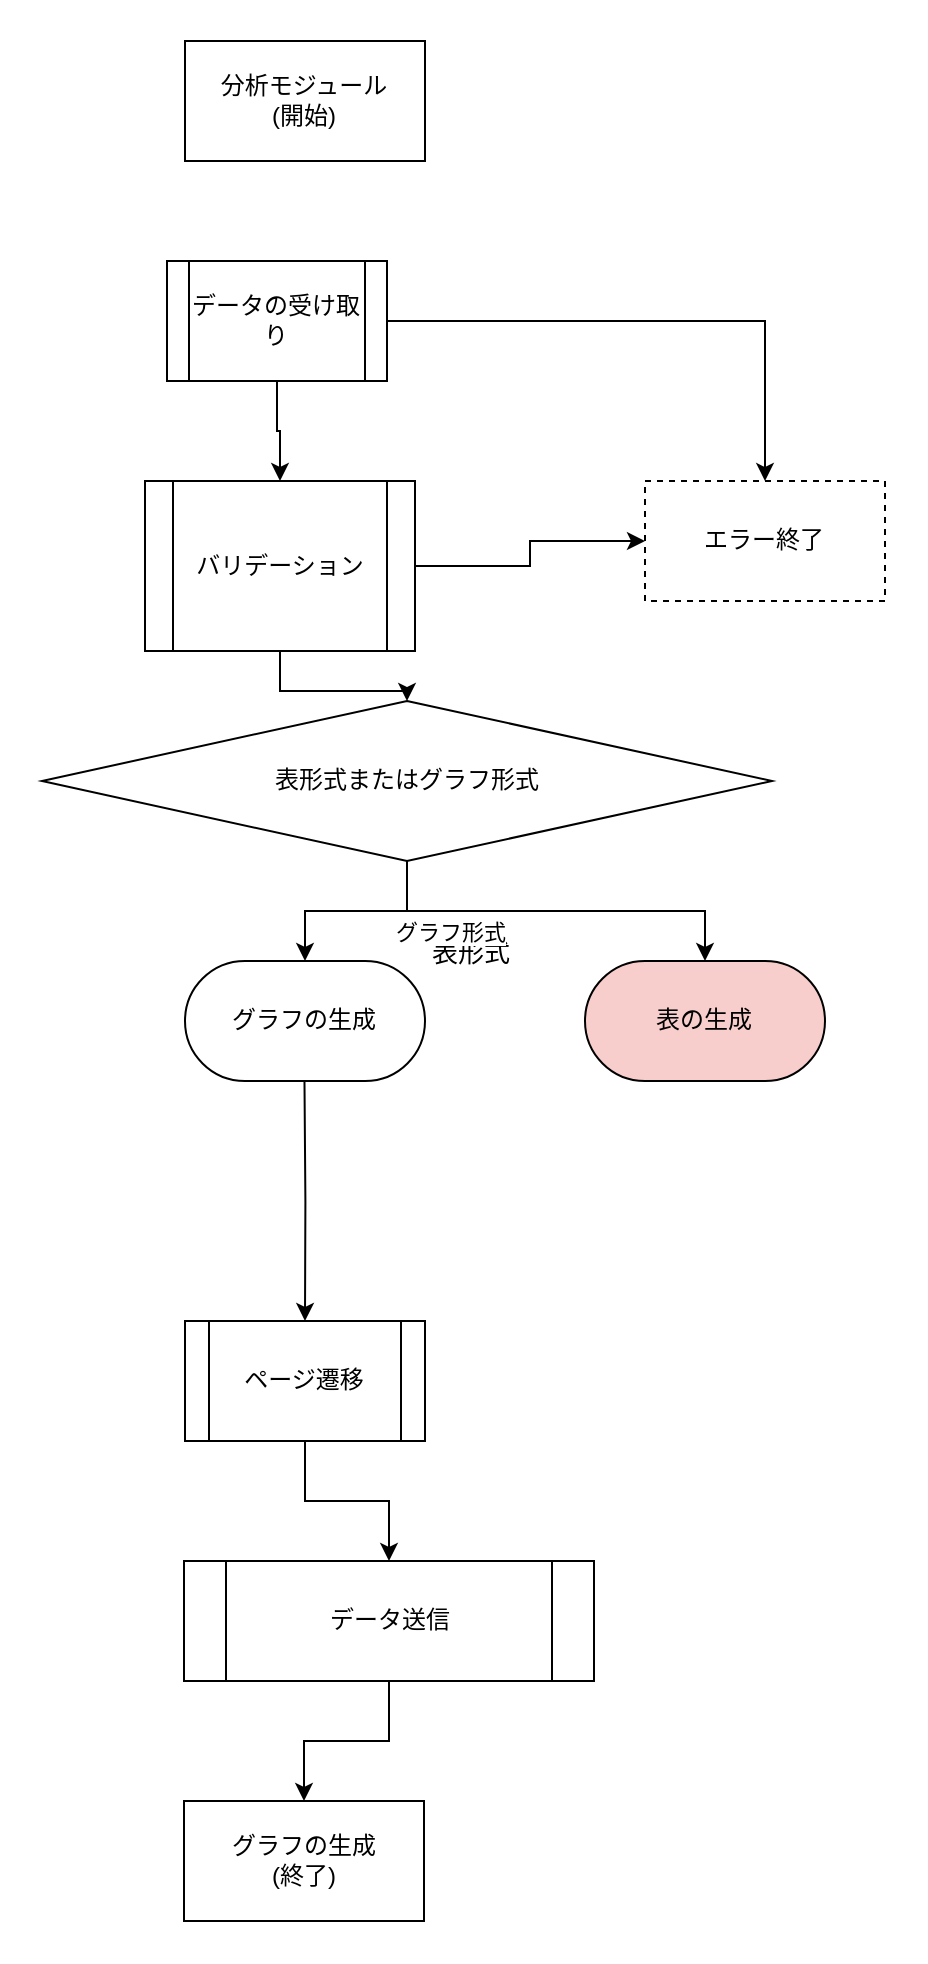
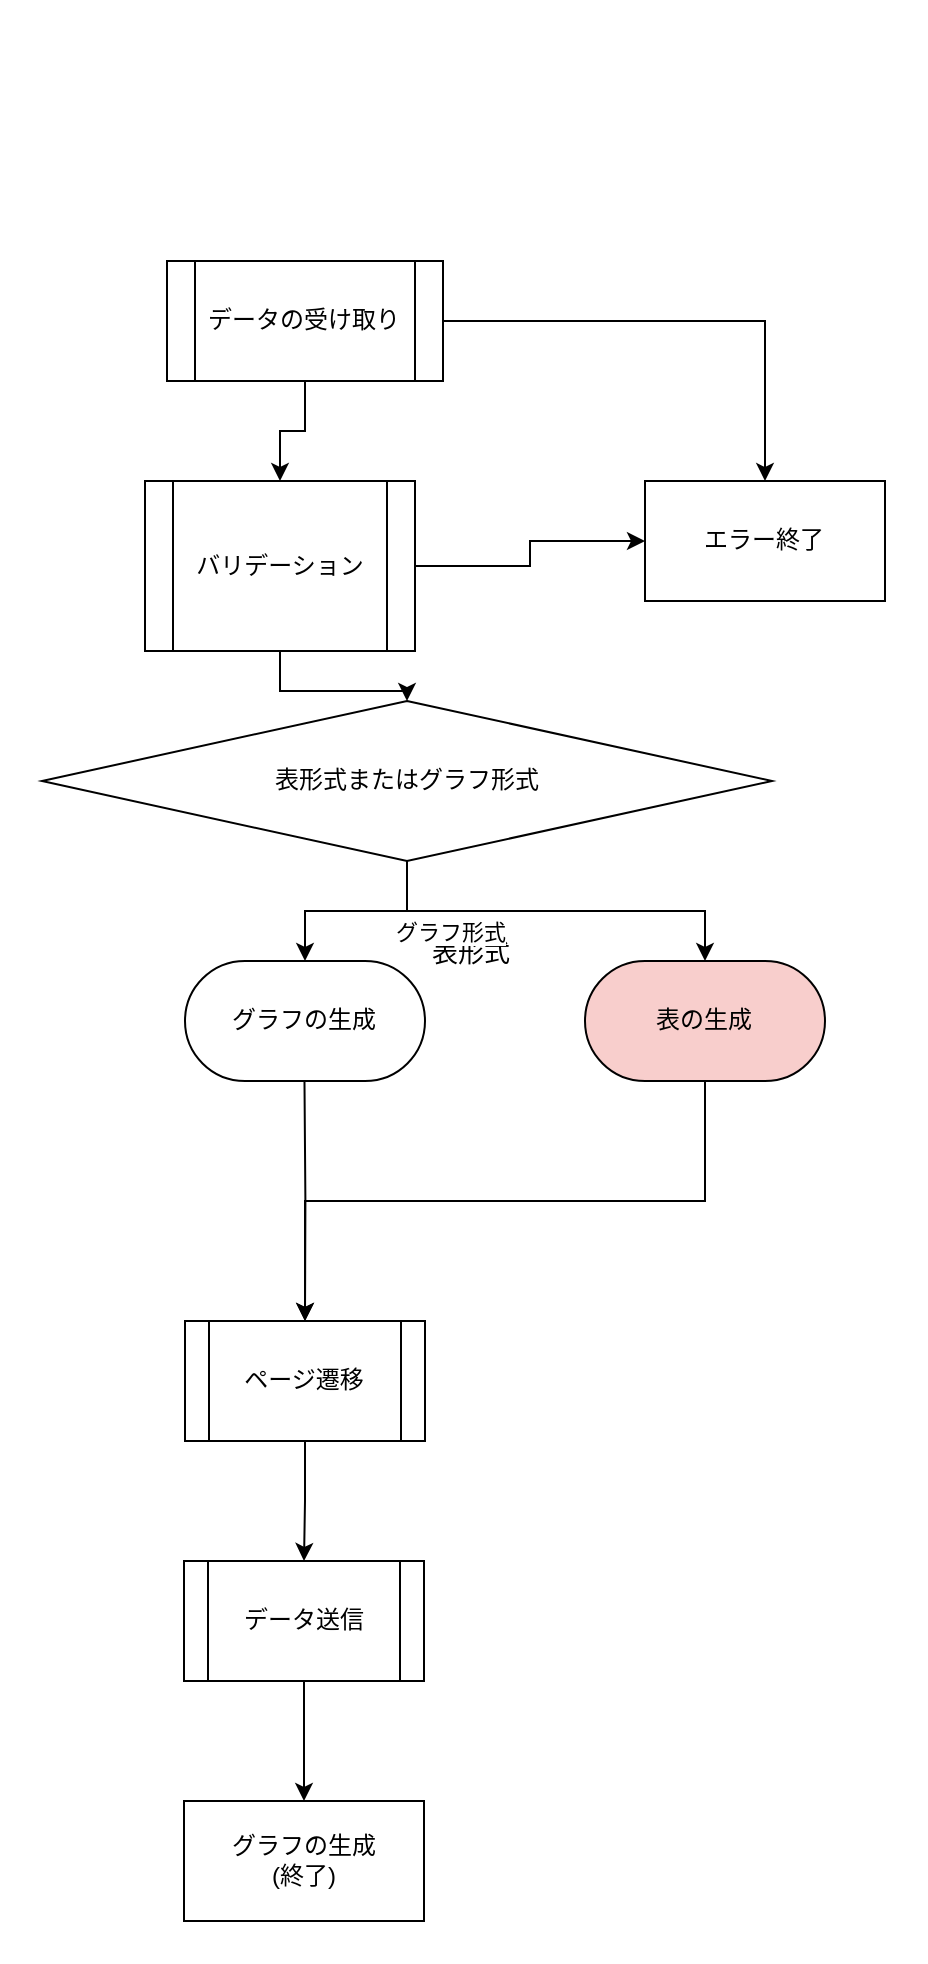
(305, 101) -> none
(277, 321) -> (305, 321)
(765, 541) -> (765, 541)
none -> (567, 1201)
(389, 1621) -> (304, 1621)
